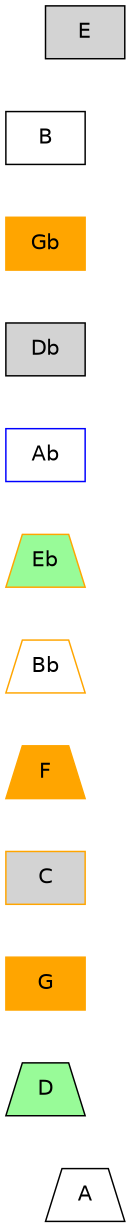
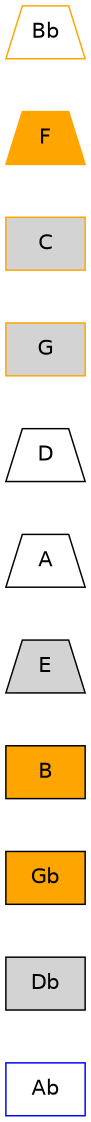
(85, 32) -> (46, 666)
(46, 138) -> (46, 772)
(46, 244) -> (46, 878)
(46, 561) -> none
(46, 984) -> (46, 349)
(46, 1089) -> (46, 455)
